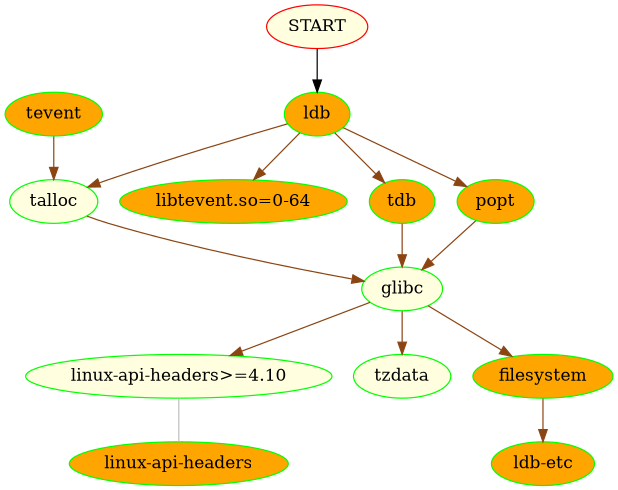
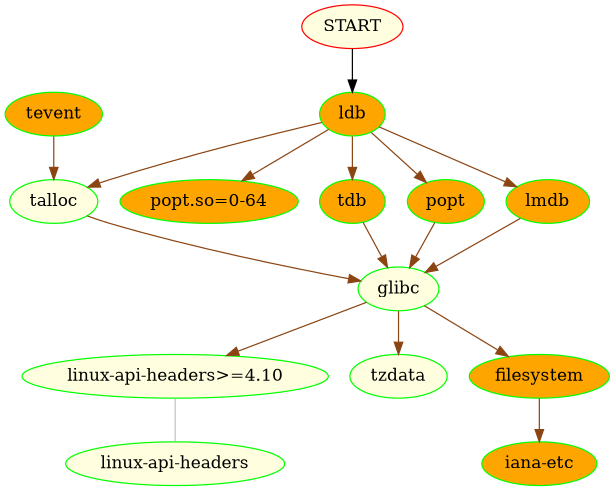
(233, 202) -> (209, 202)
none -> (548, 202)
(179, 464) -> (175, 464)
(543, 464) -> (539, 464)
